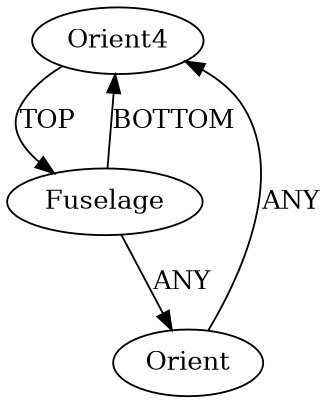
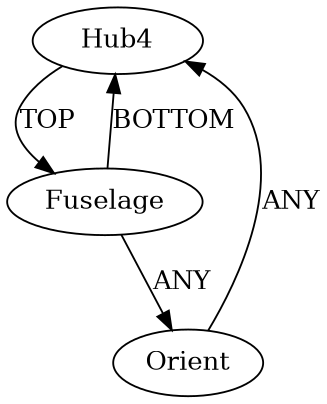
(118, 41) -> (118, 41)
